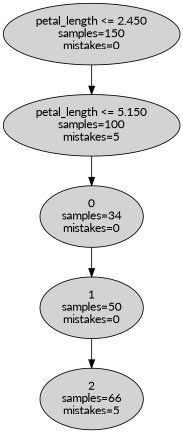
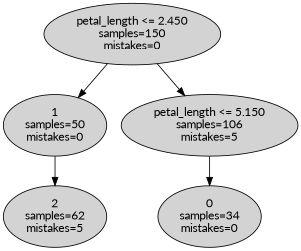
(92, 125) -> (210, 125)
(92, 258) -> (96, 77)
(92, 399) -> (55, 217)
